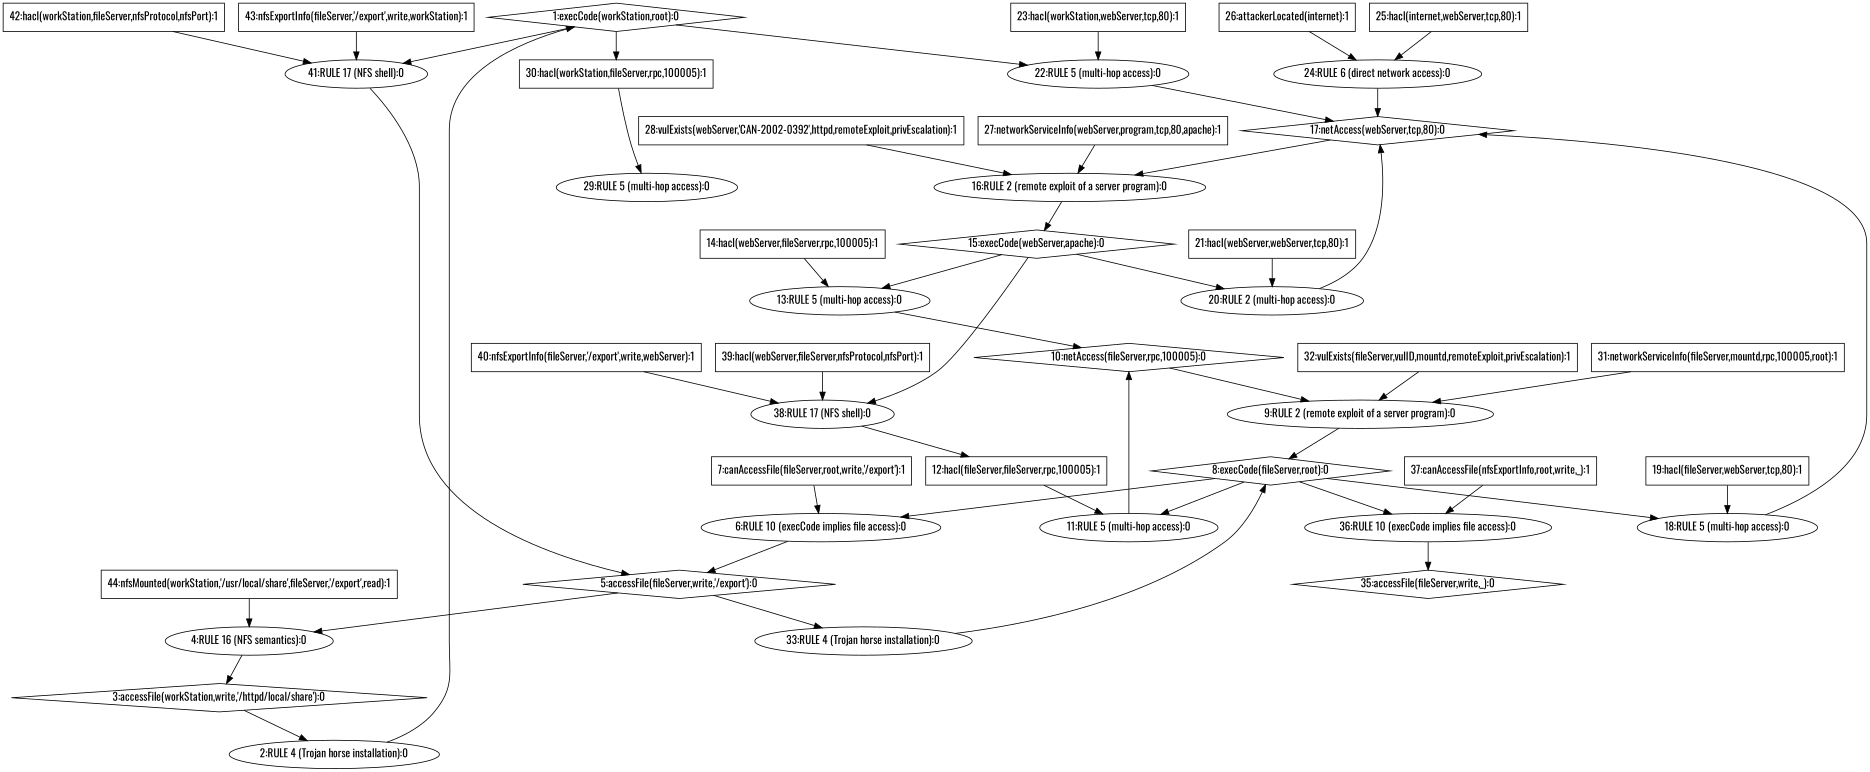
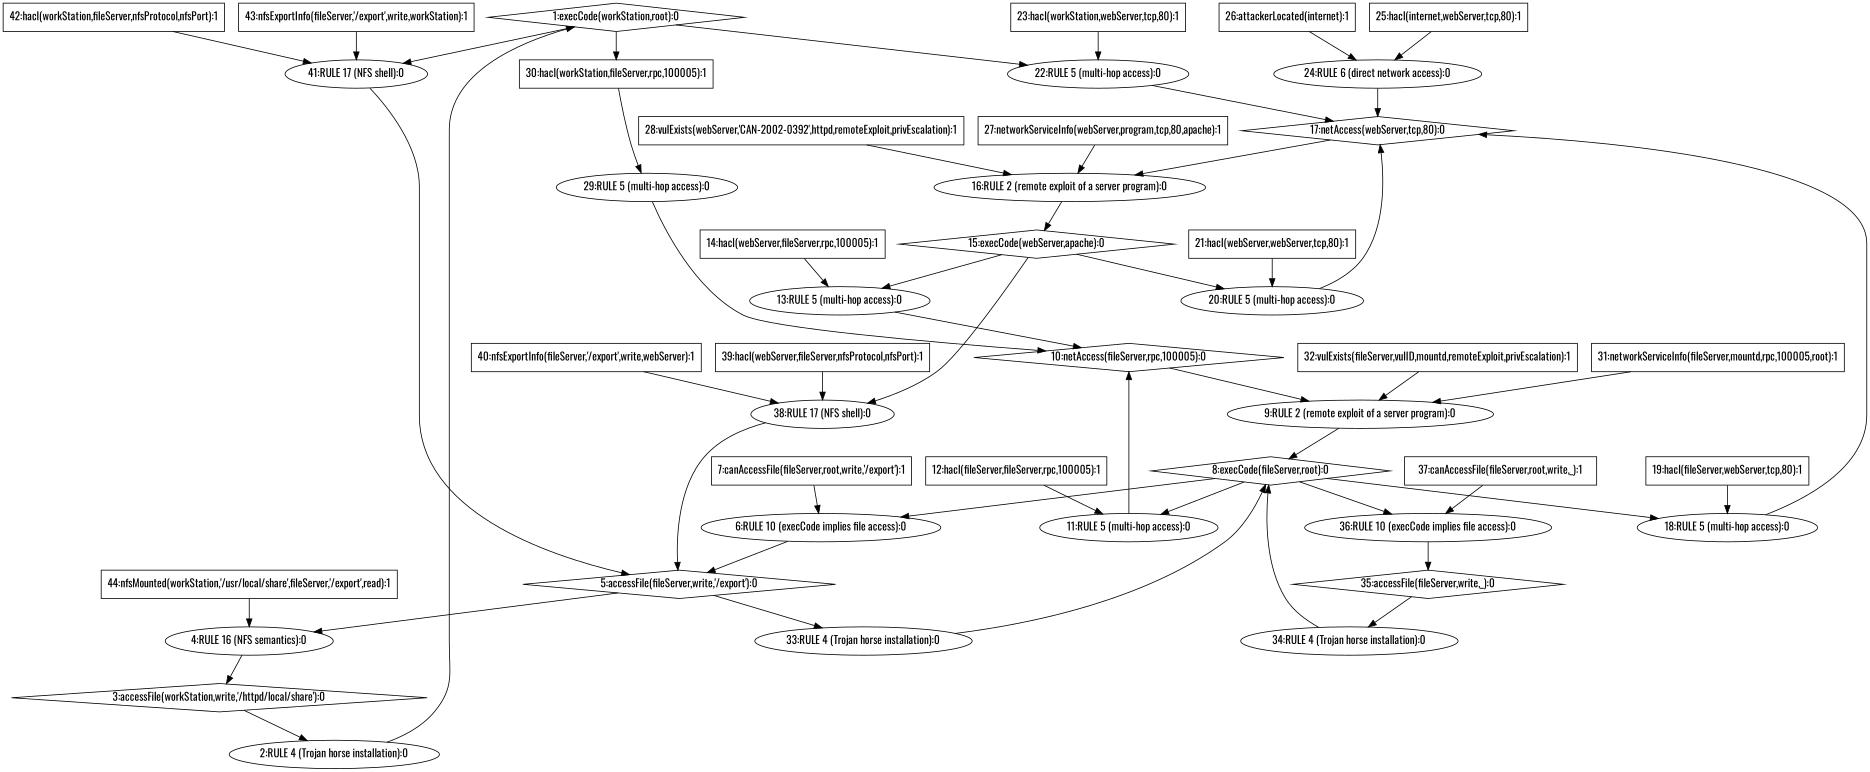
(1272, 301) -> (1272, 301)
none -> (816, 329)
(911, 440) -> (693, 474)
(1501, 471) -> (1501, 471)
none -> (1349, 641)
